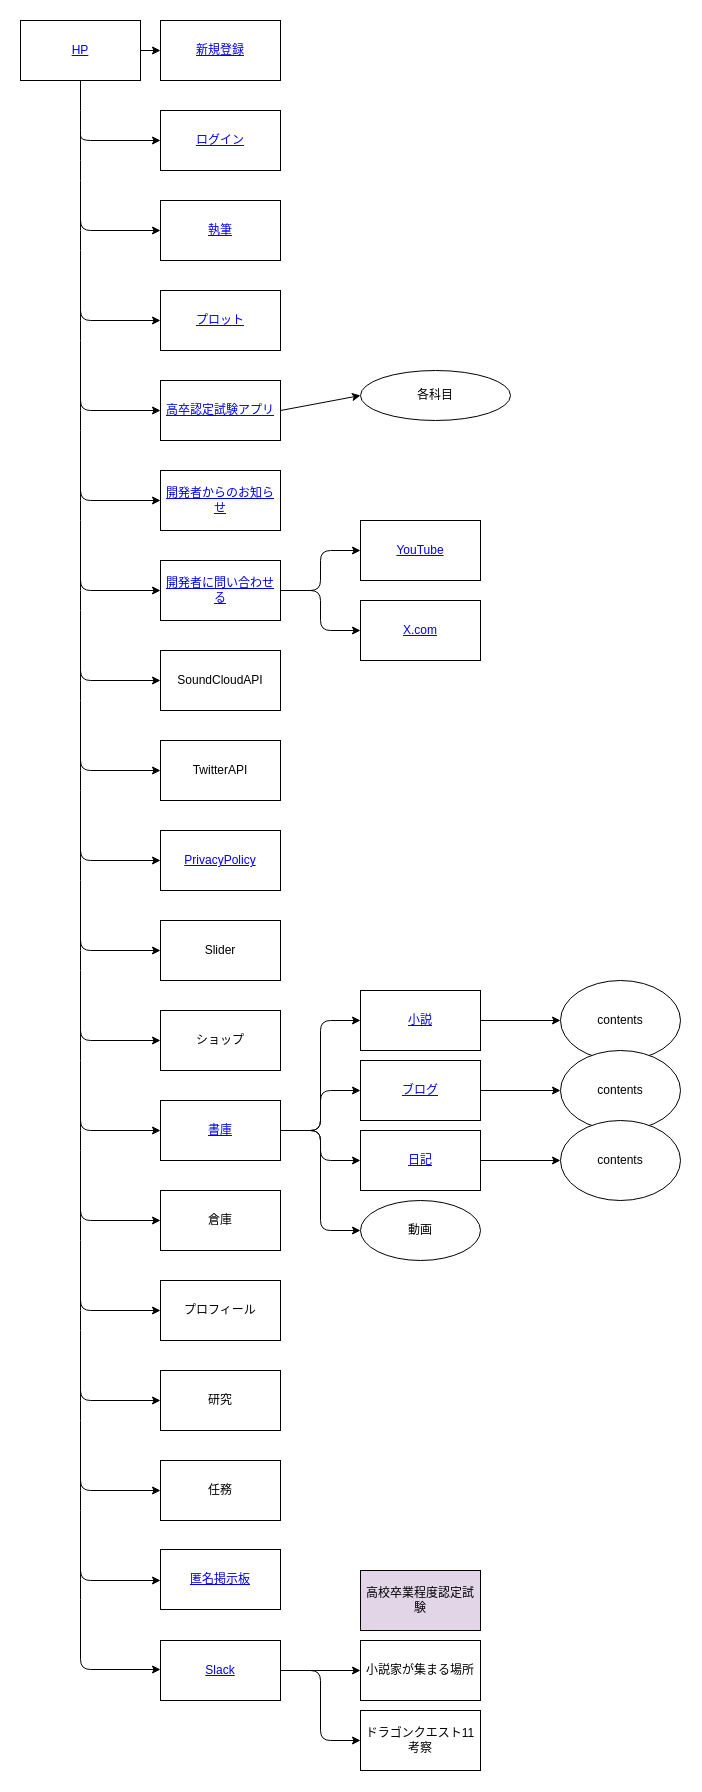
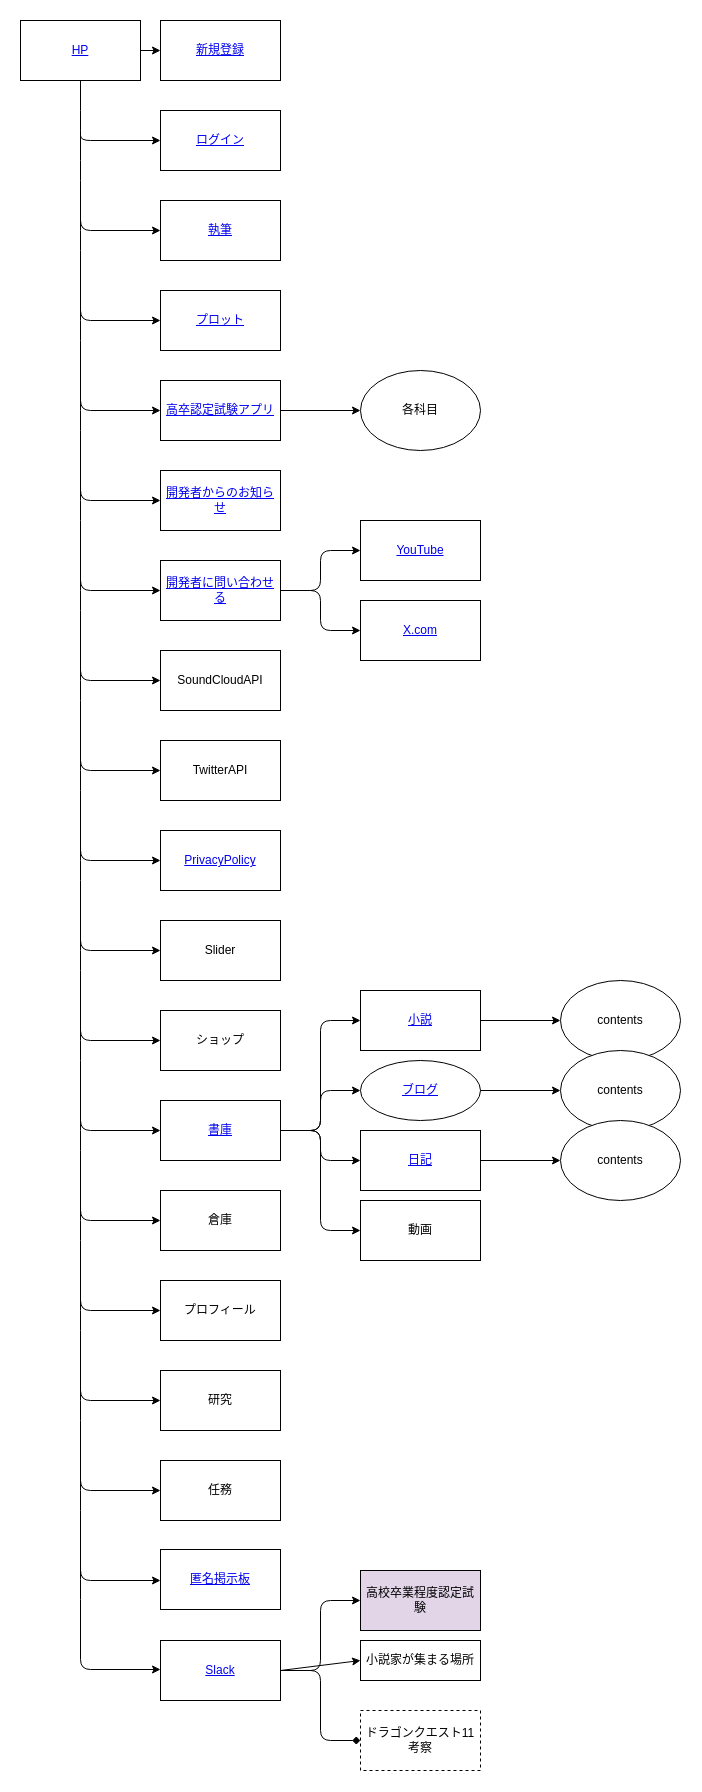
(436, 396) -> (421, 411)
(421, 1091) -> (421, 1091)
(421, 1231) -> (421, 1231)
none -> (321, 1622)
(421, 1671) -> (421, 1661)
(352, 1741) -> (352, 1741)
(421, 1741) -> (421, 1741)
